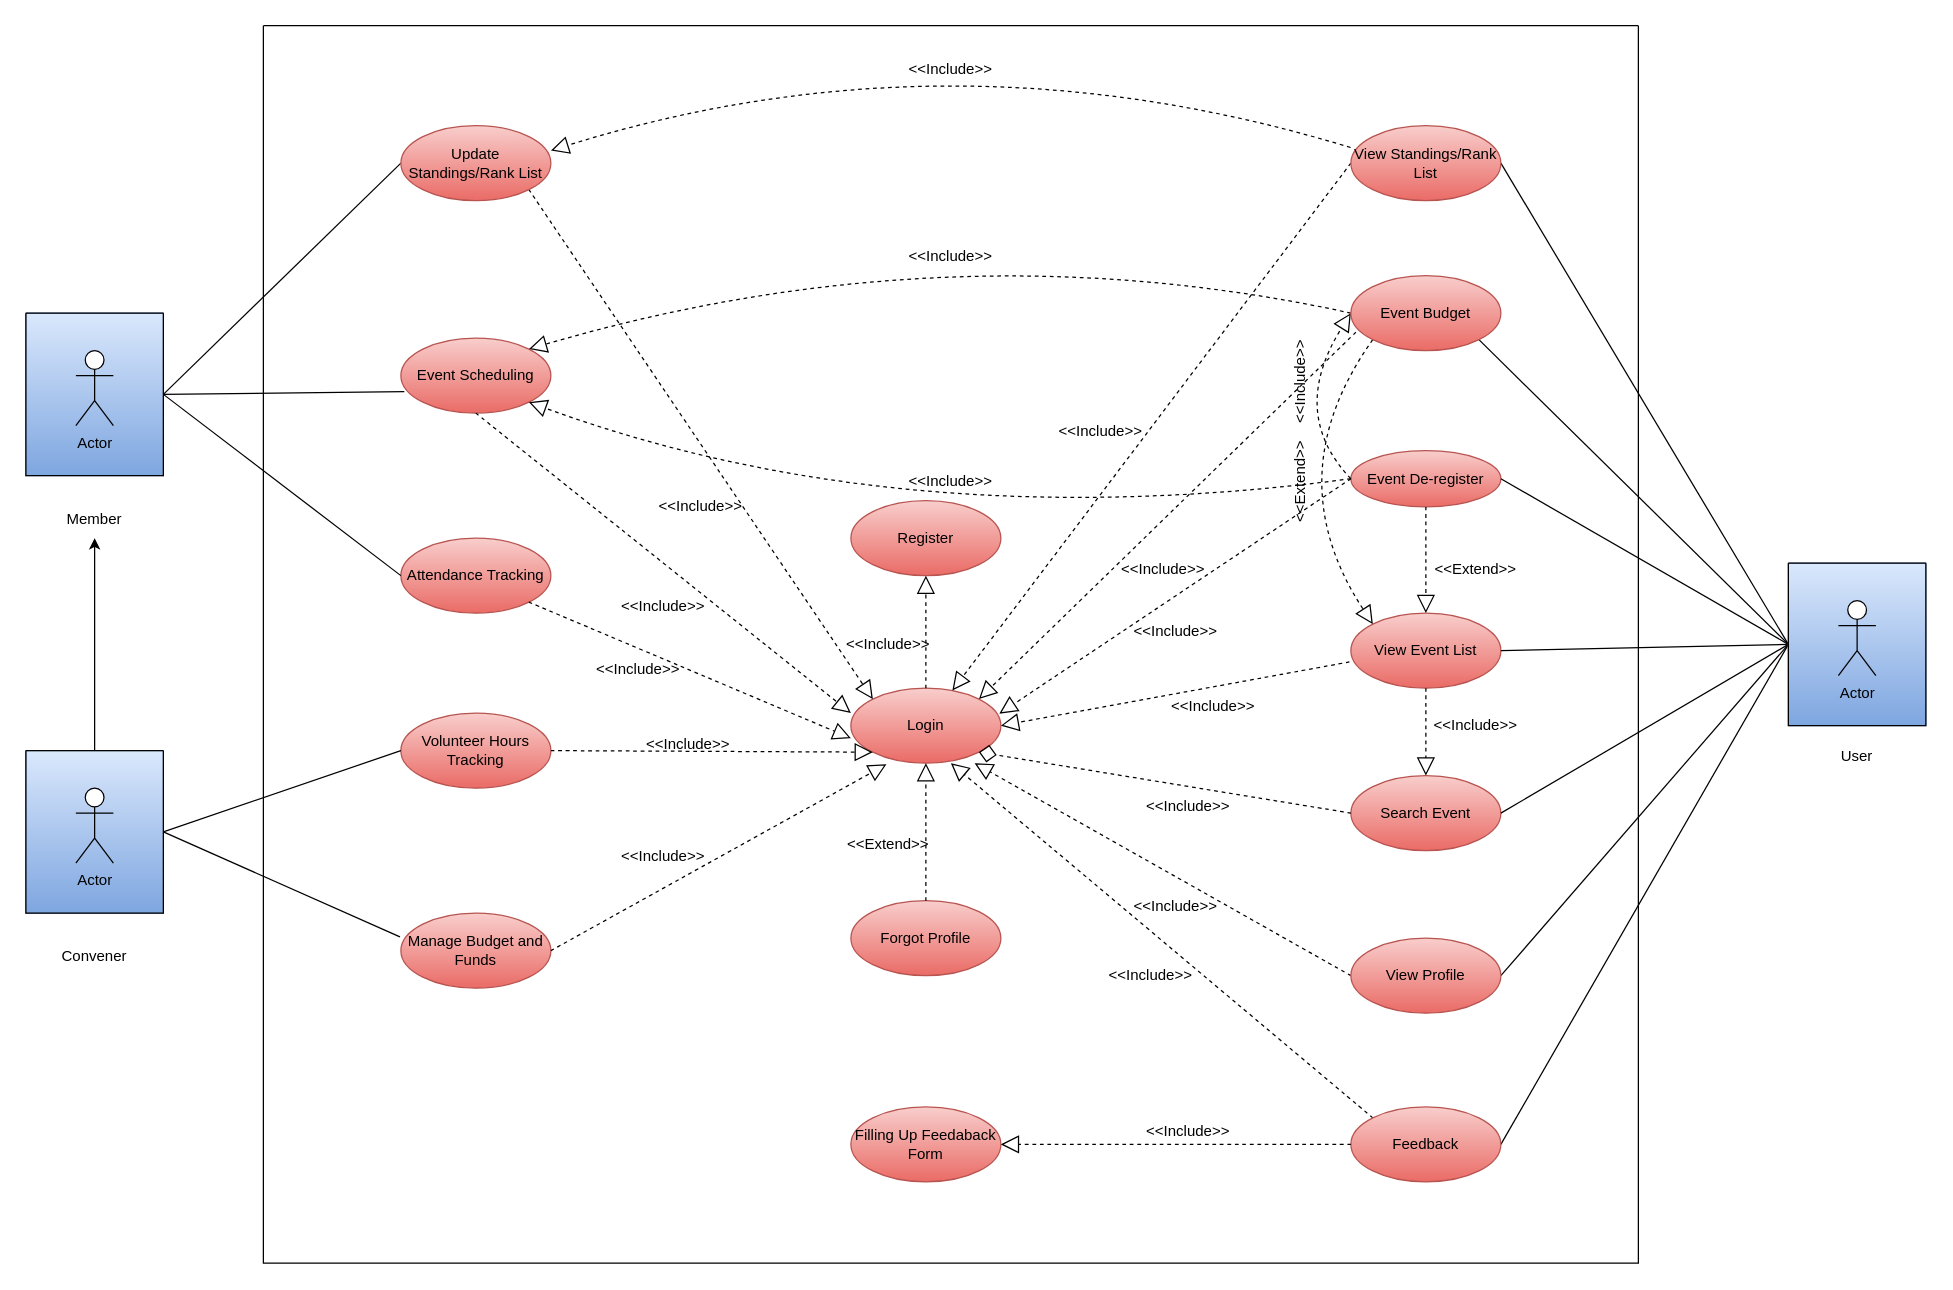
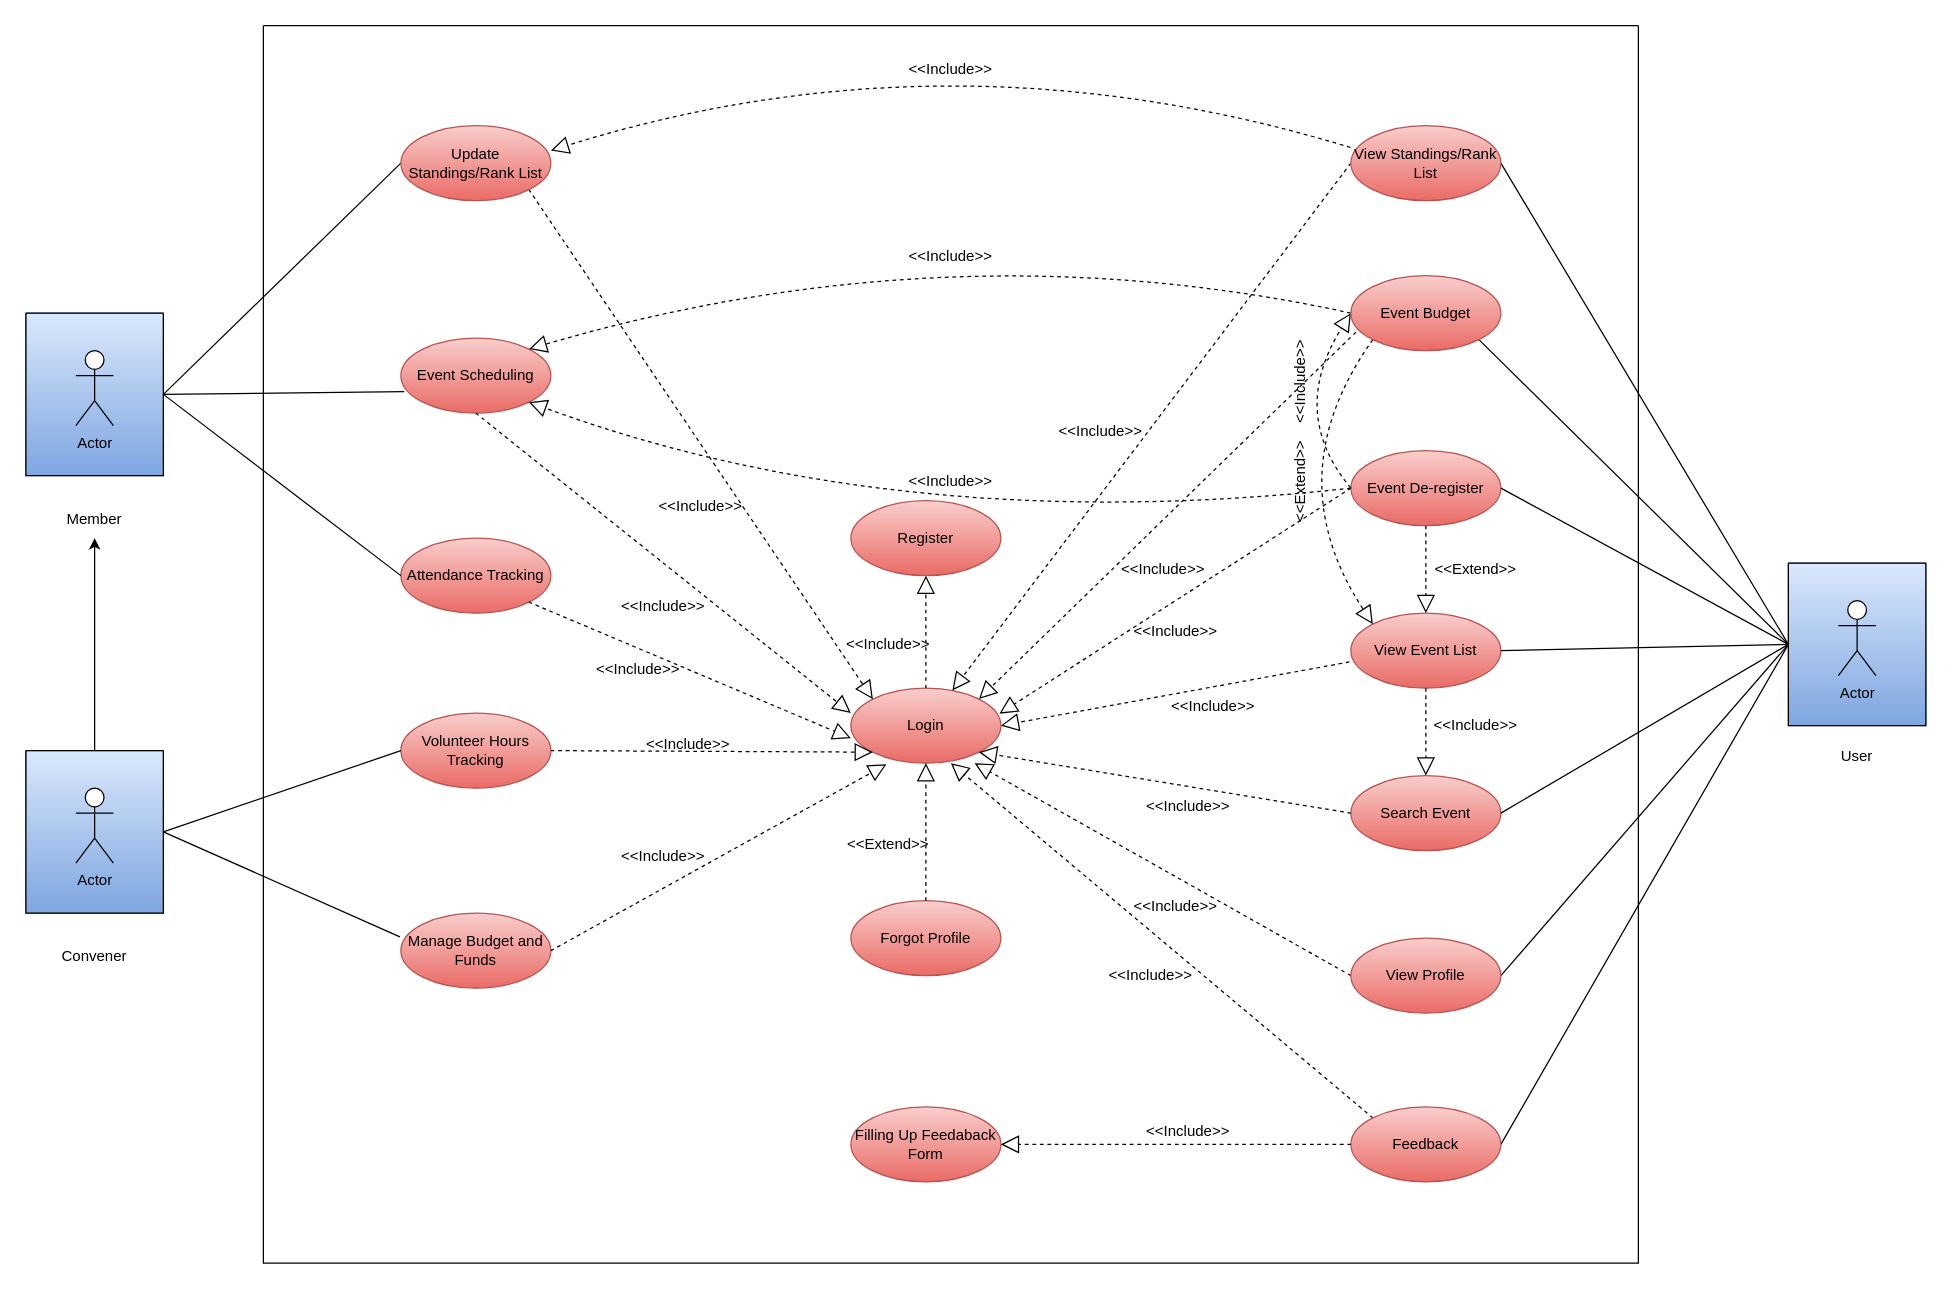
(1426, 479) -> (1426, 488)
(997, 755) -> (997, 755)
